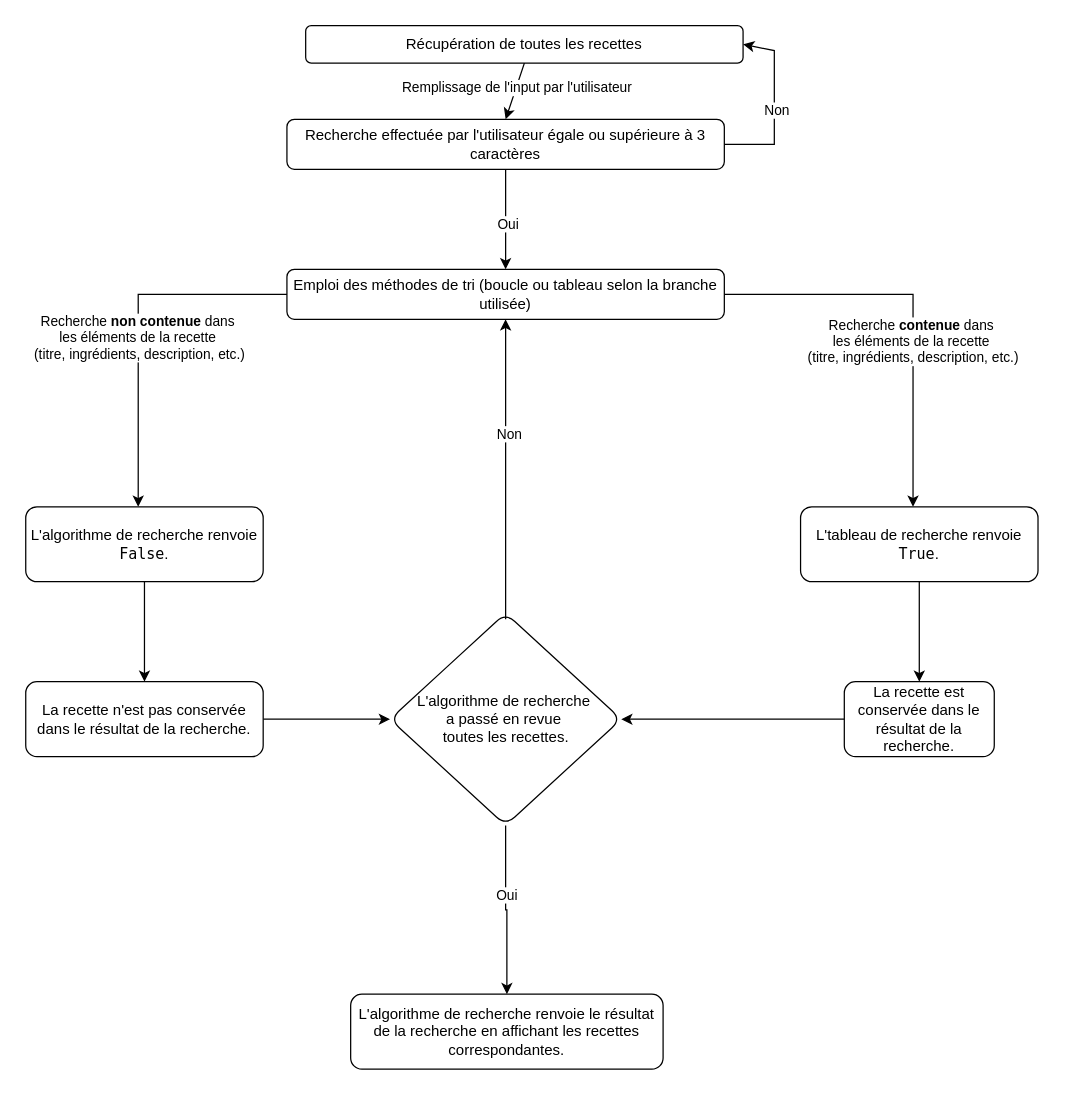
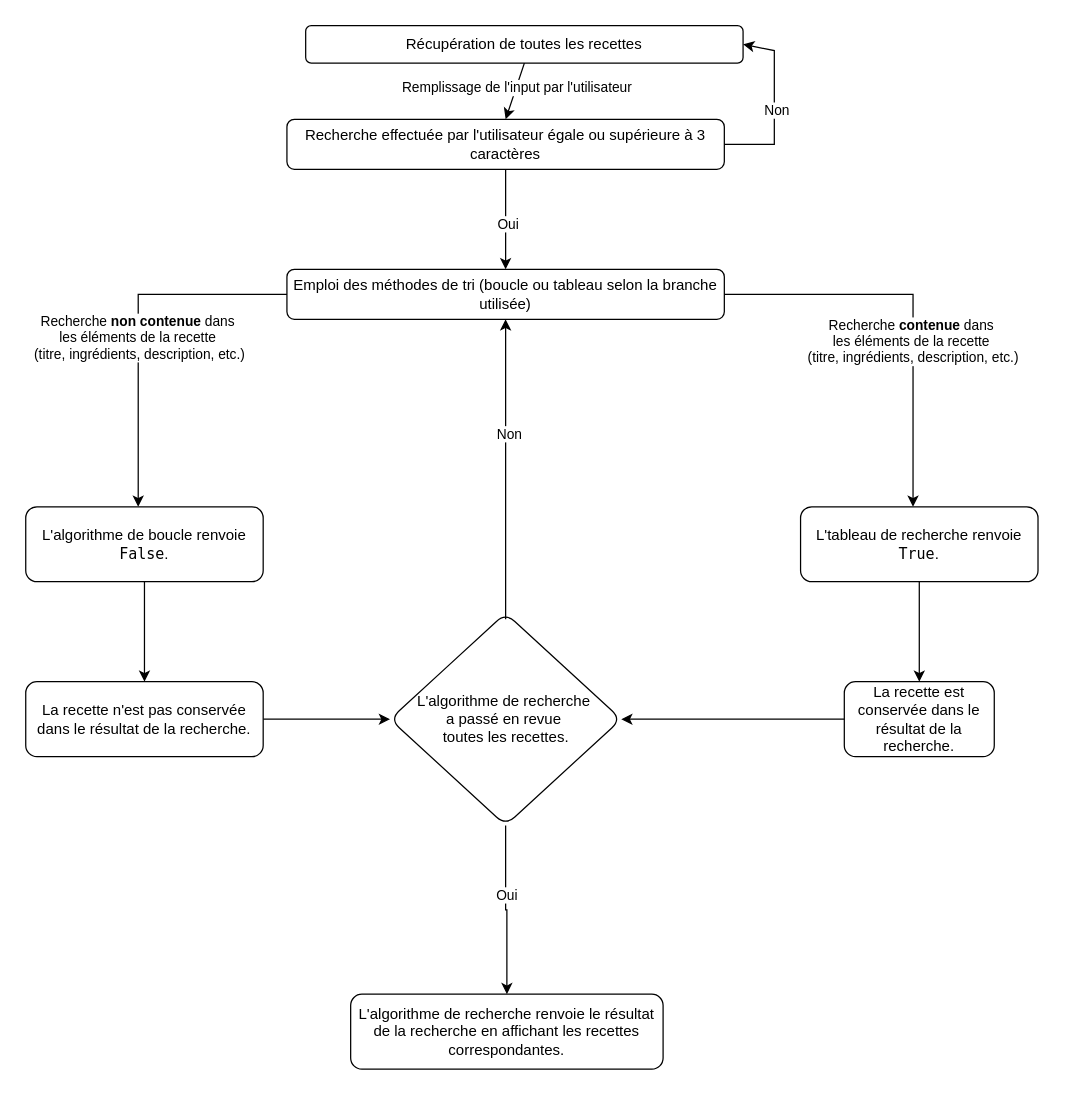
(144, 544) -> (144, 544)
